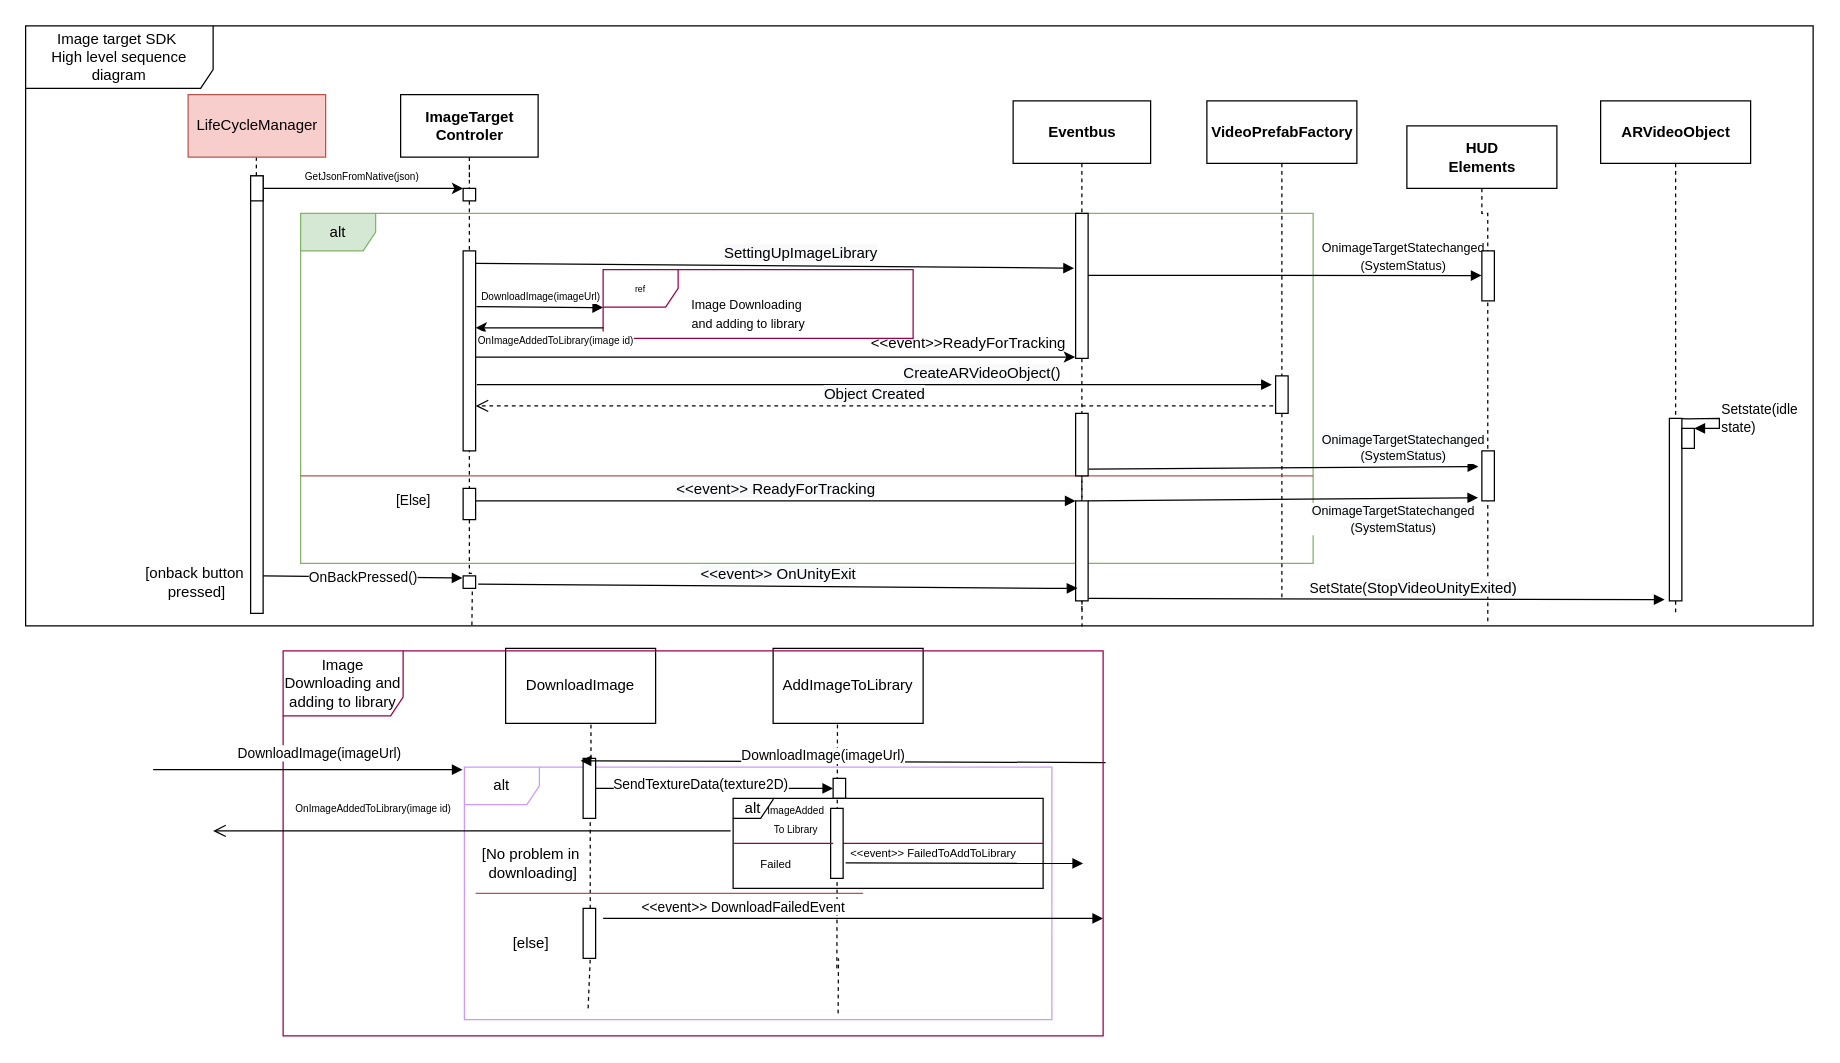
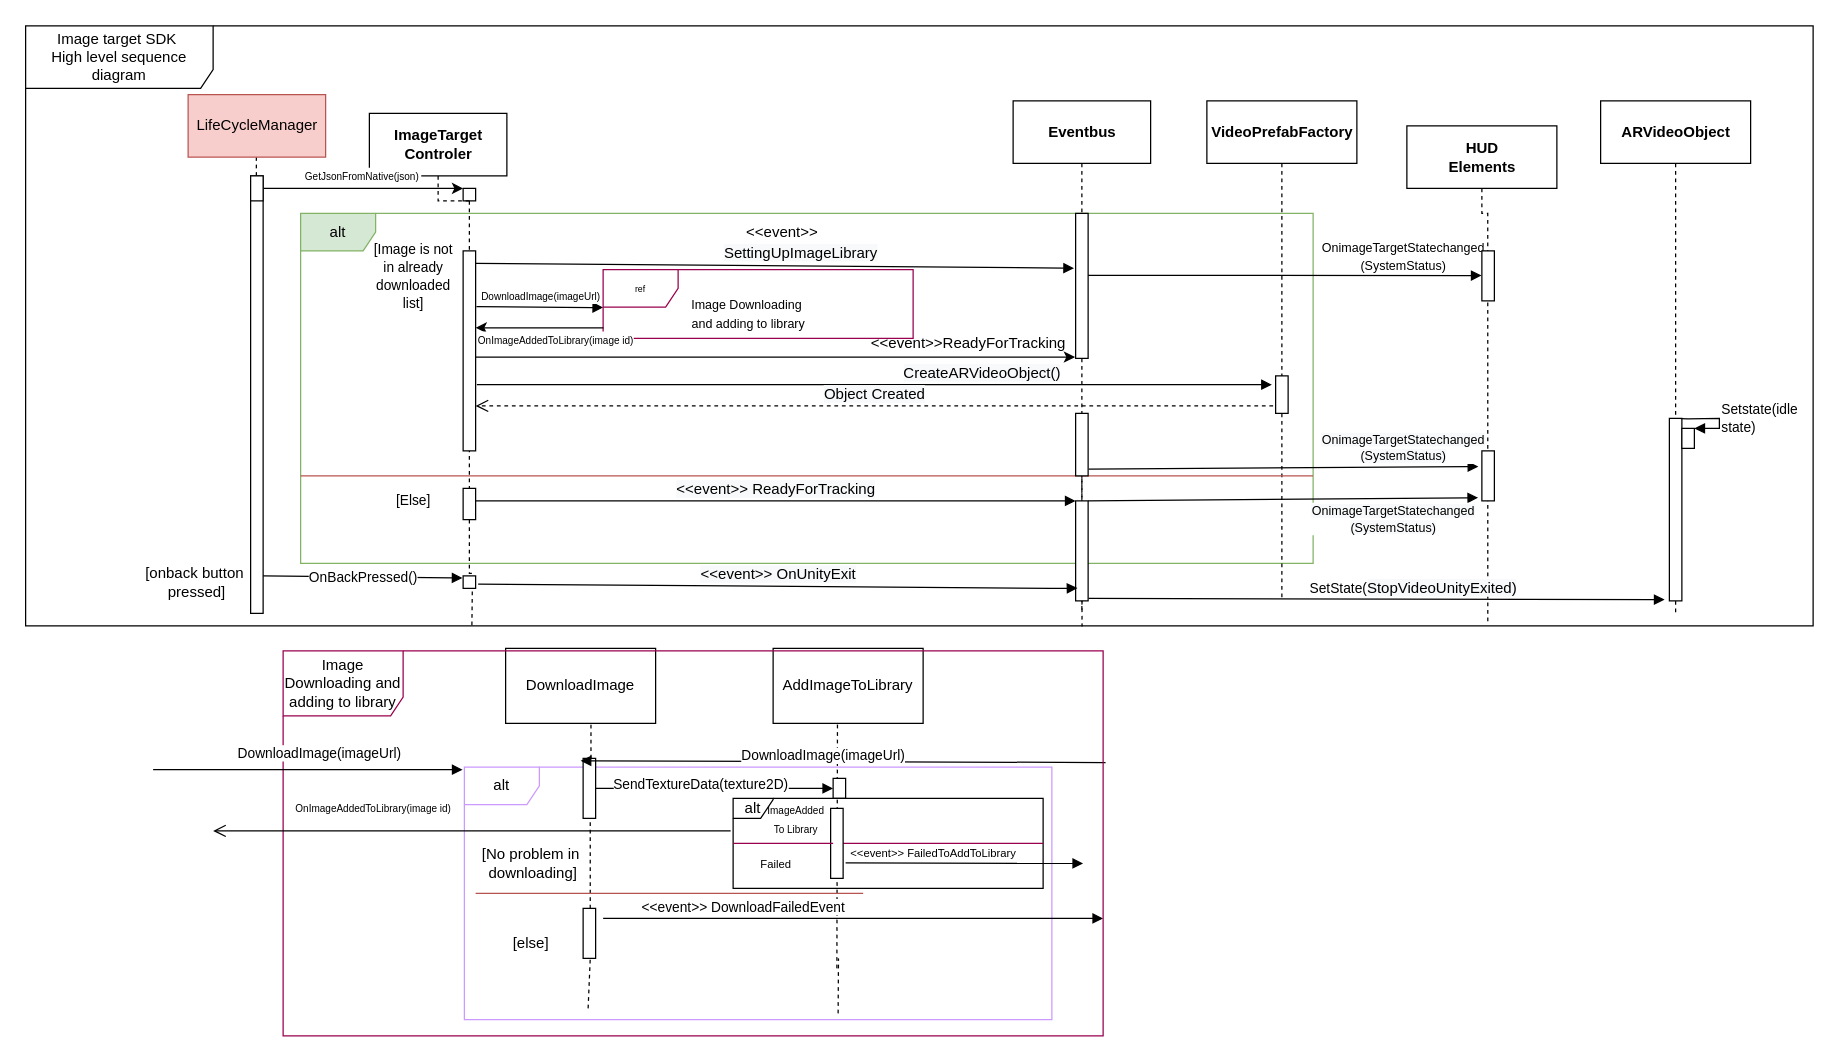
(469, 126) -> (438, 144)
none -> (782, 232)
none -> (413, 276)
